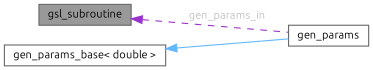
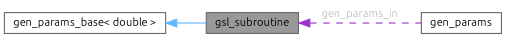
(233, 43) -> (191, 23)
